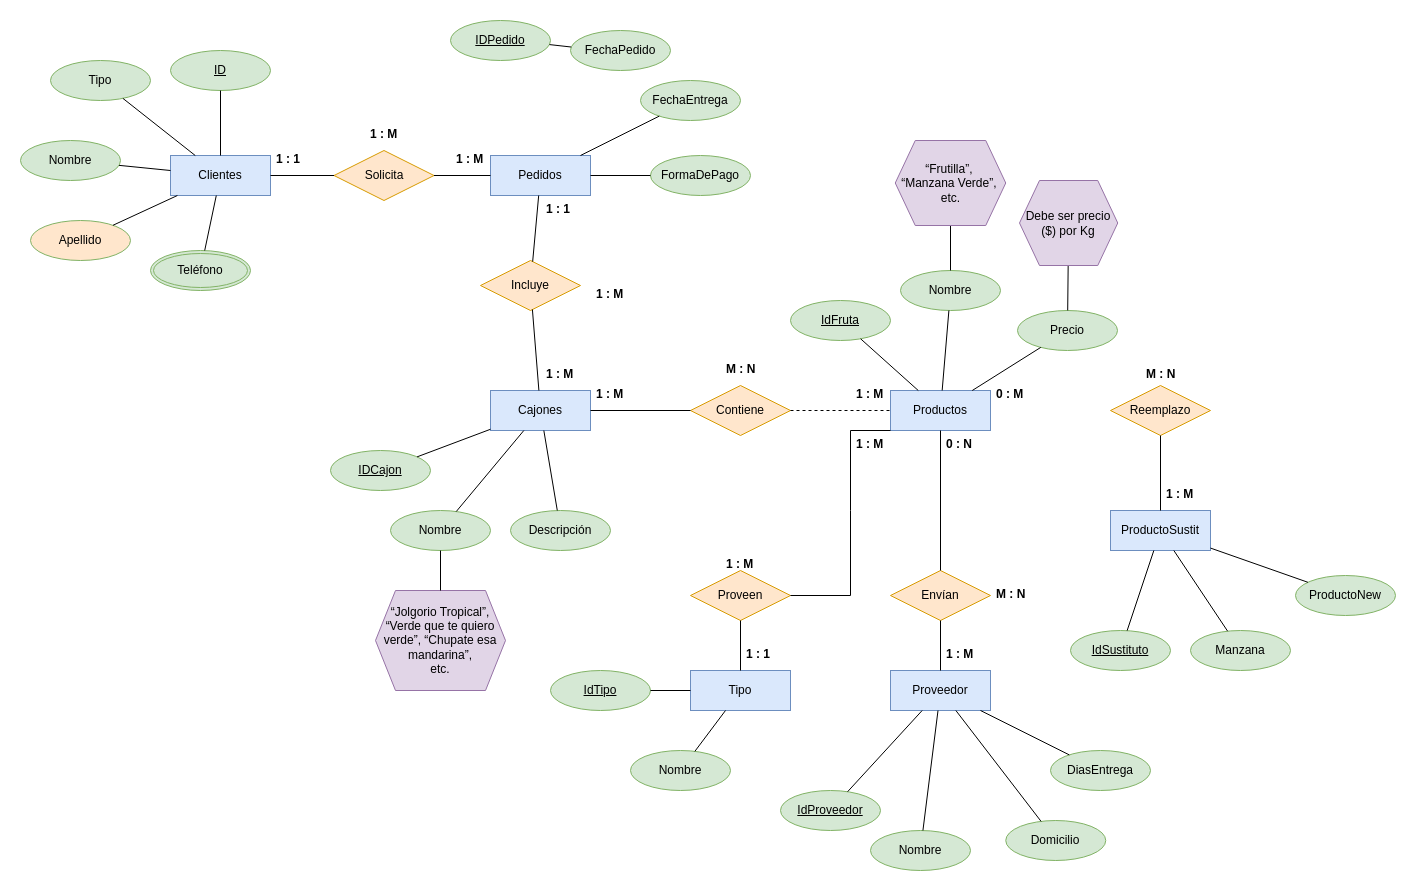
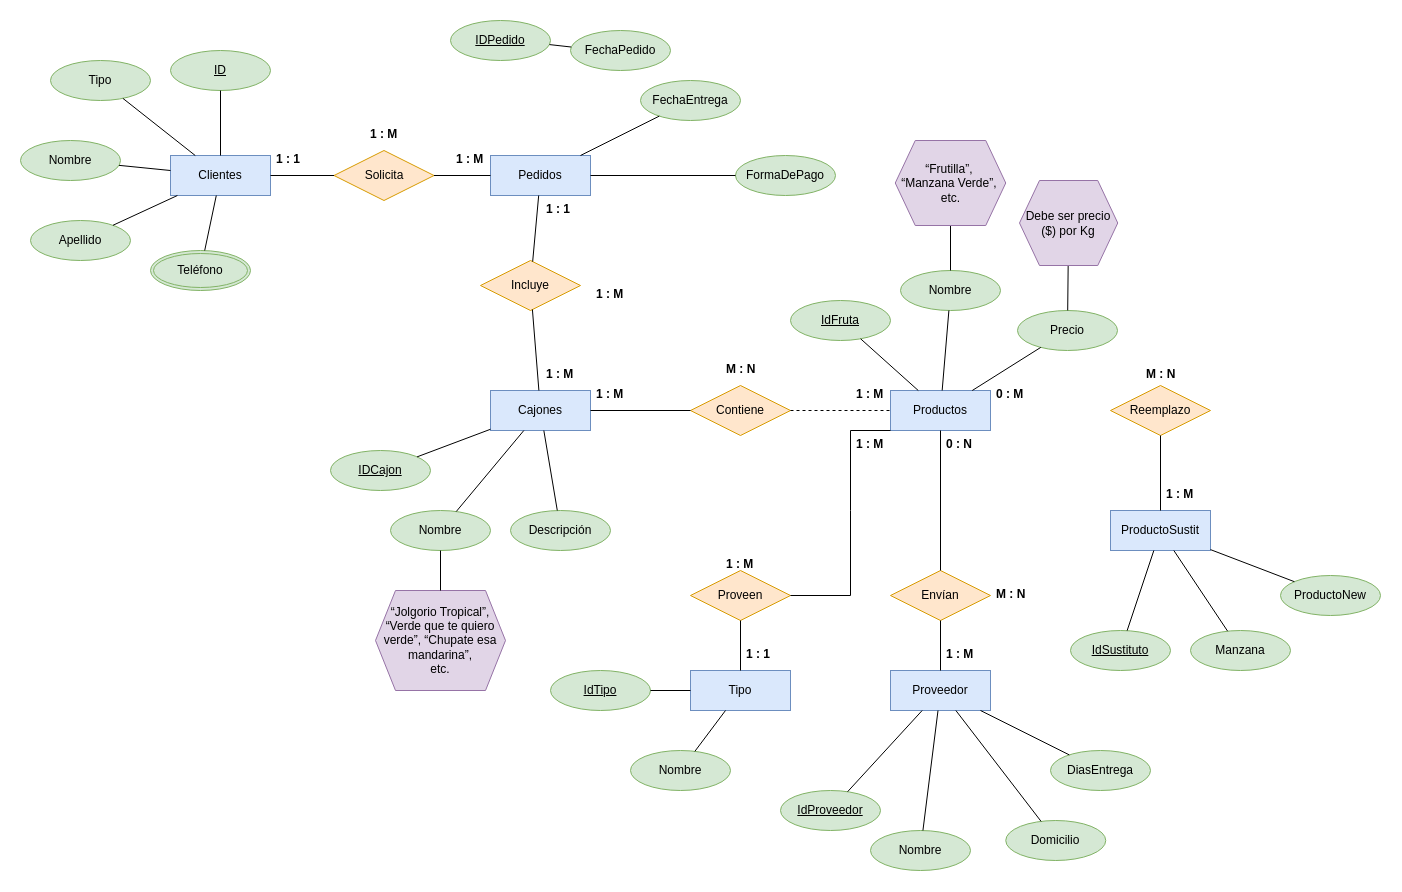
(701, 176) -> (786, 176)
(81, 241) -> (81, 241)
(1346, 596) -> (1331, 596)
